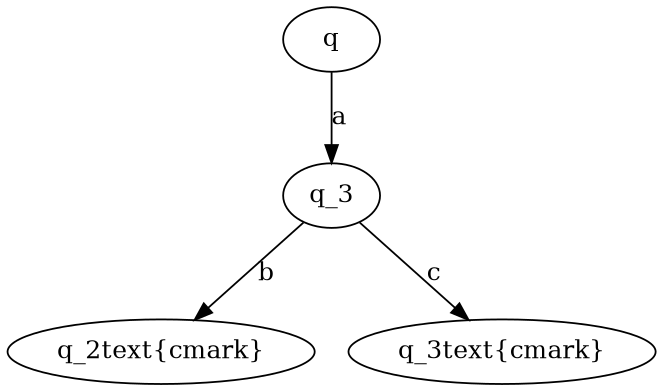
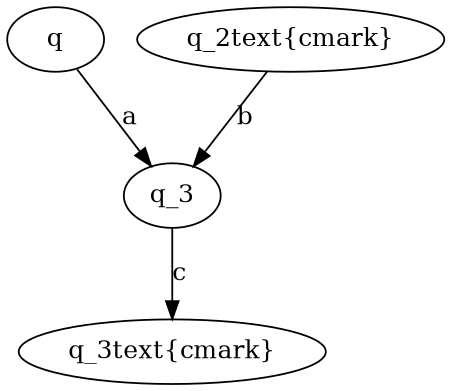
(256, 265) -> (236, 111)
